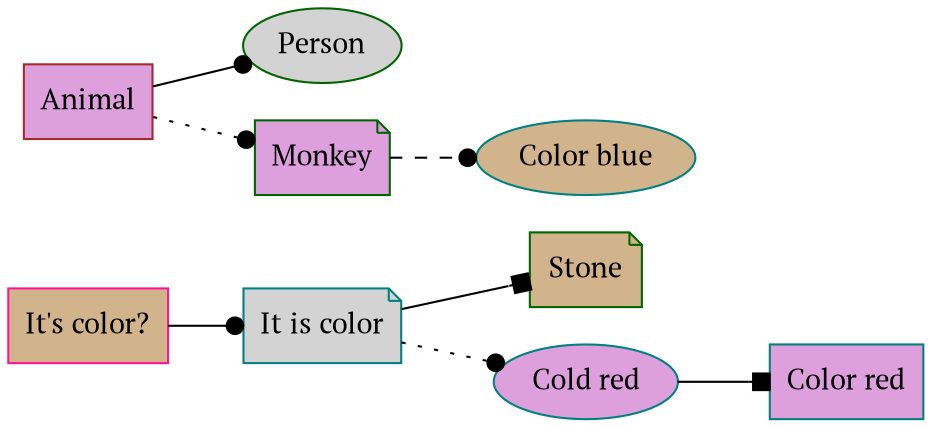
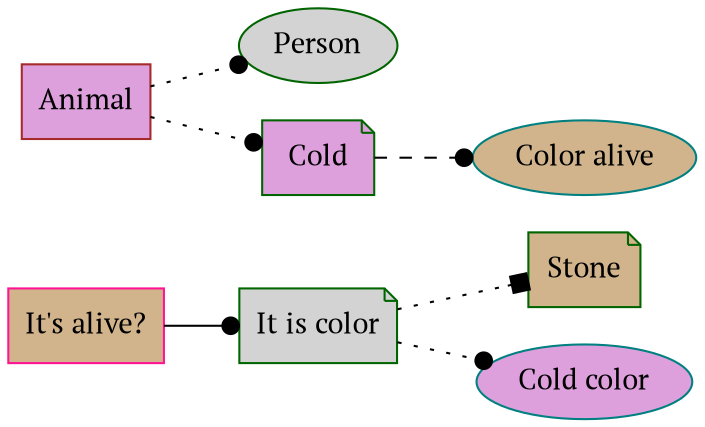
(194, 76) -> (190, 77)
(322, 158) -> (318, 158)
(586, 158) -> (584, 158)
(455, 298) -> (453, 297)
(88, 326) -> (86, 326)
(322, 326) -> (318, 326)
(586, 382) -> (584, 382)
(847, 382) -> none
